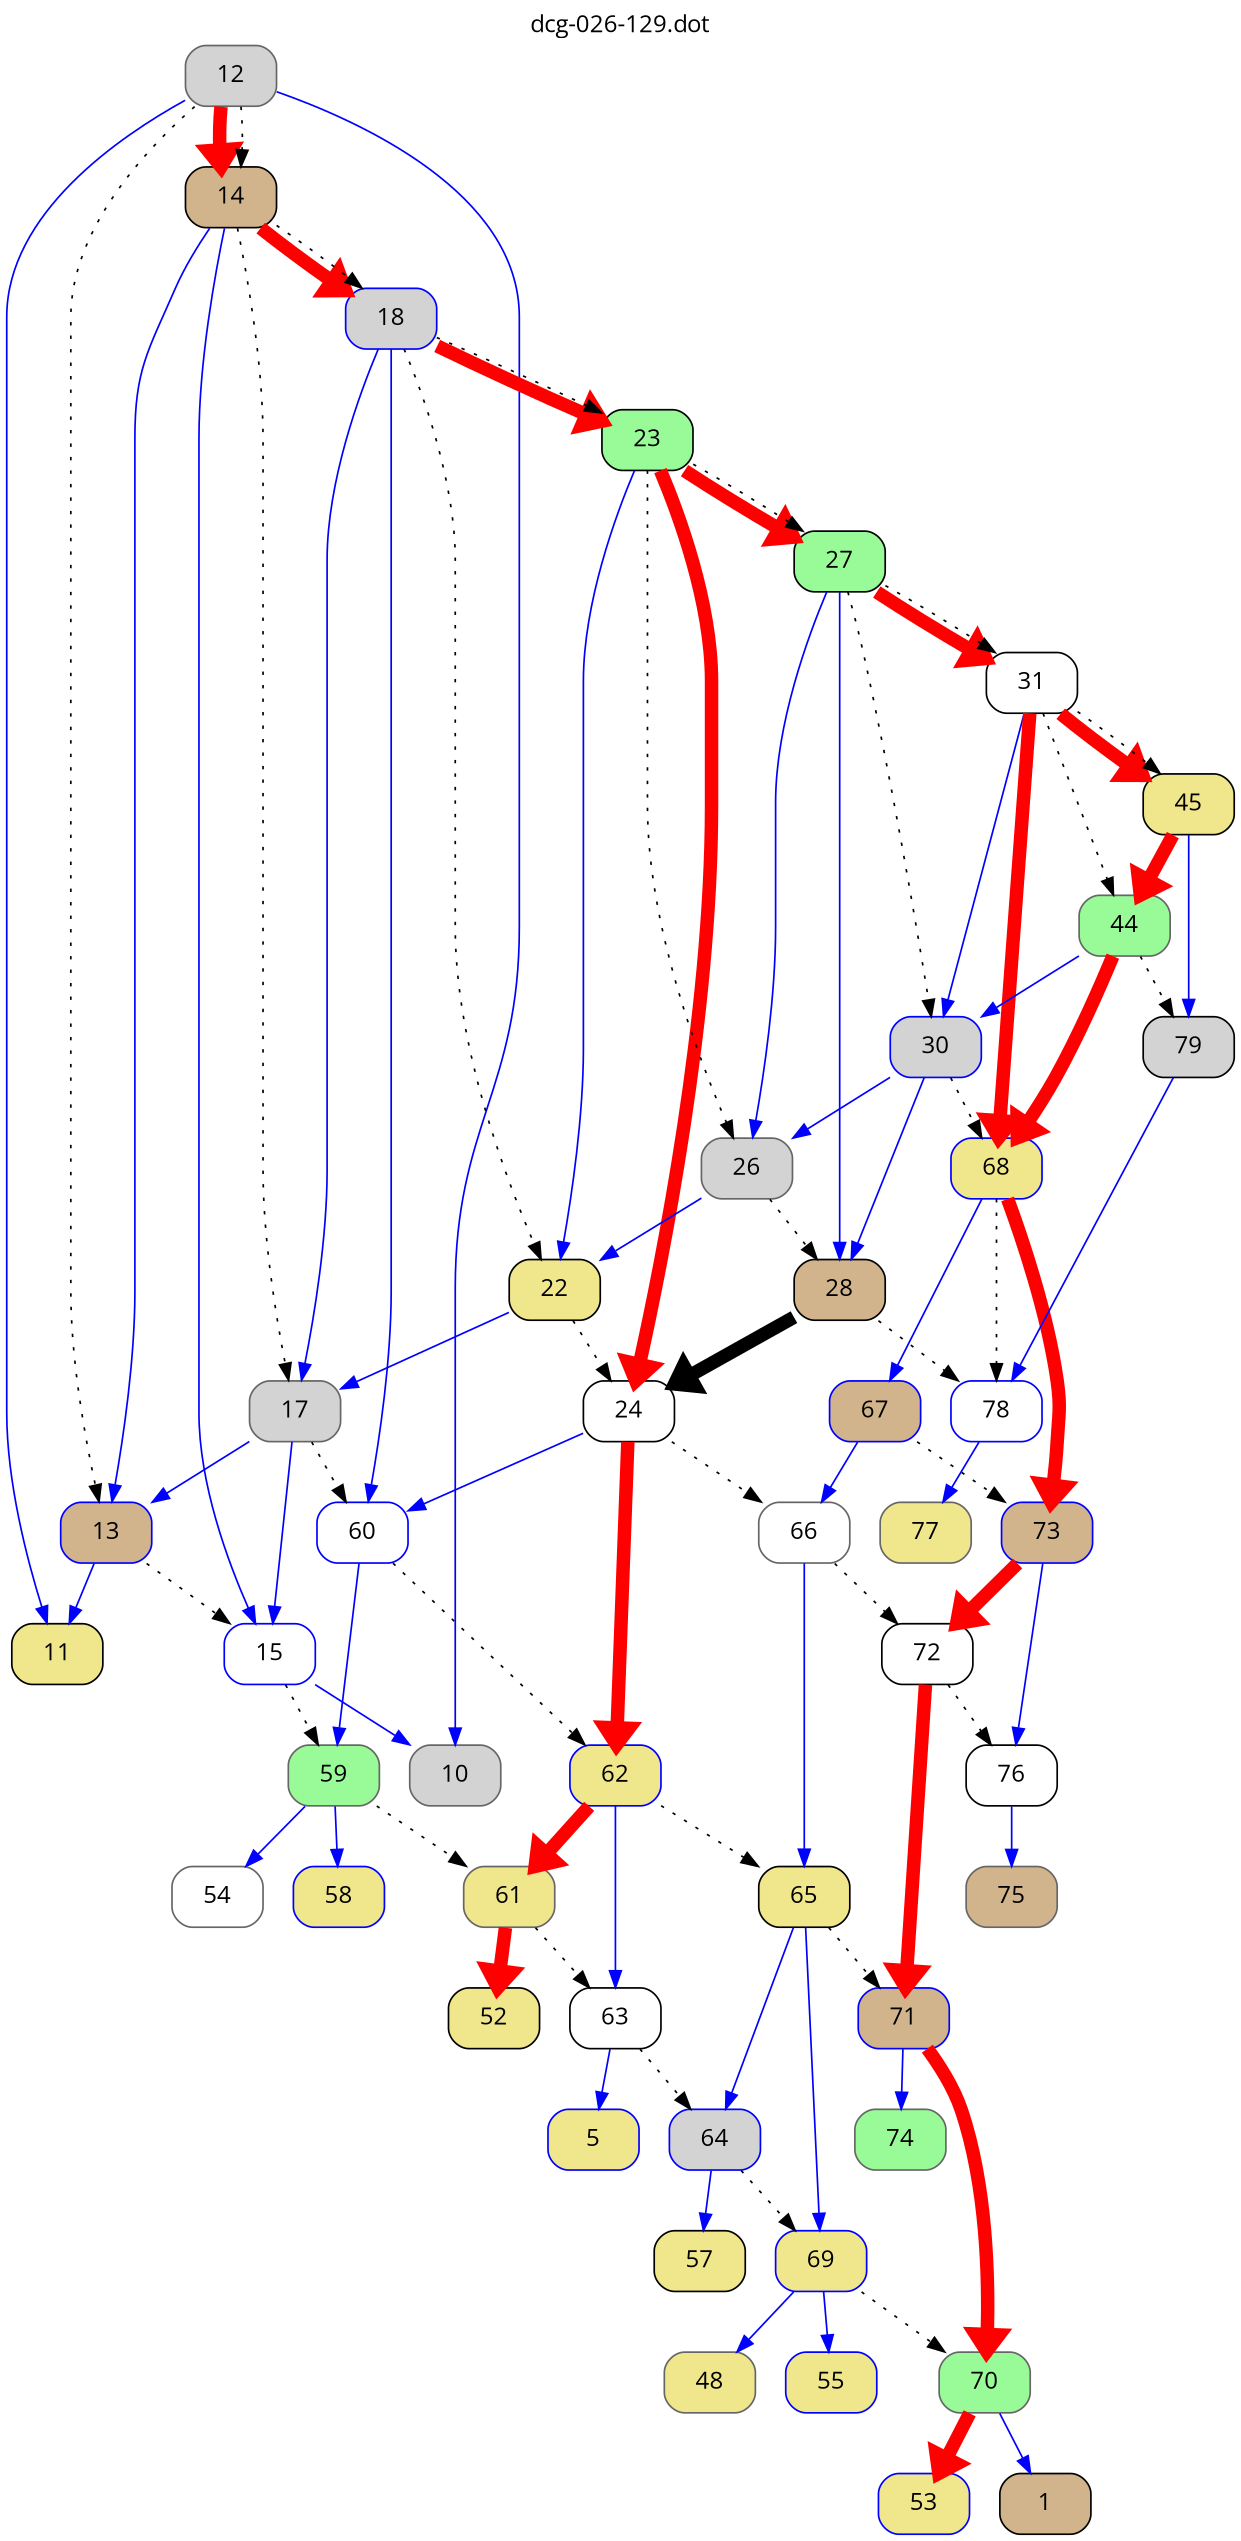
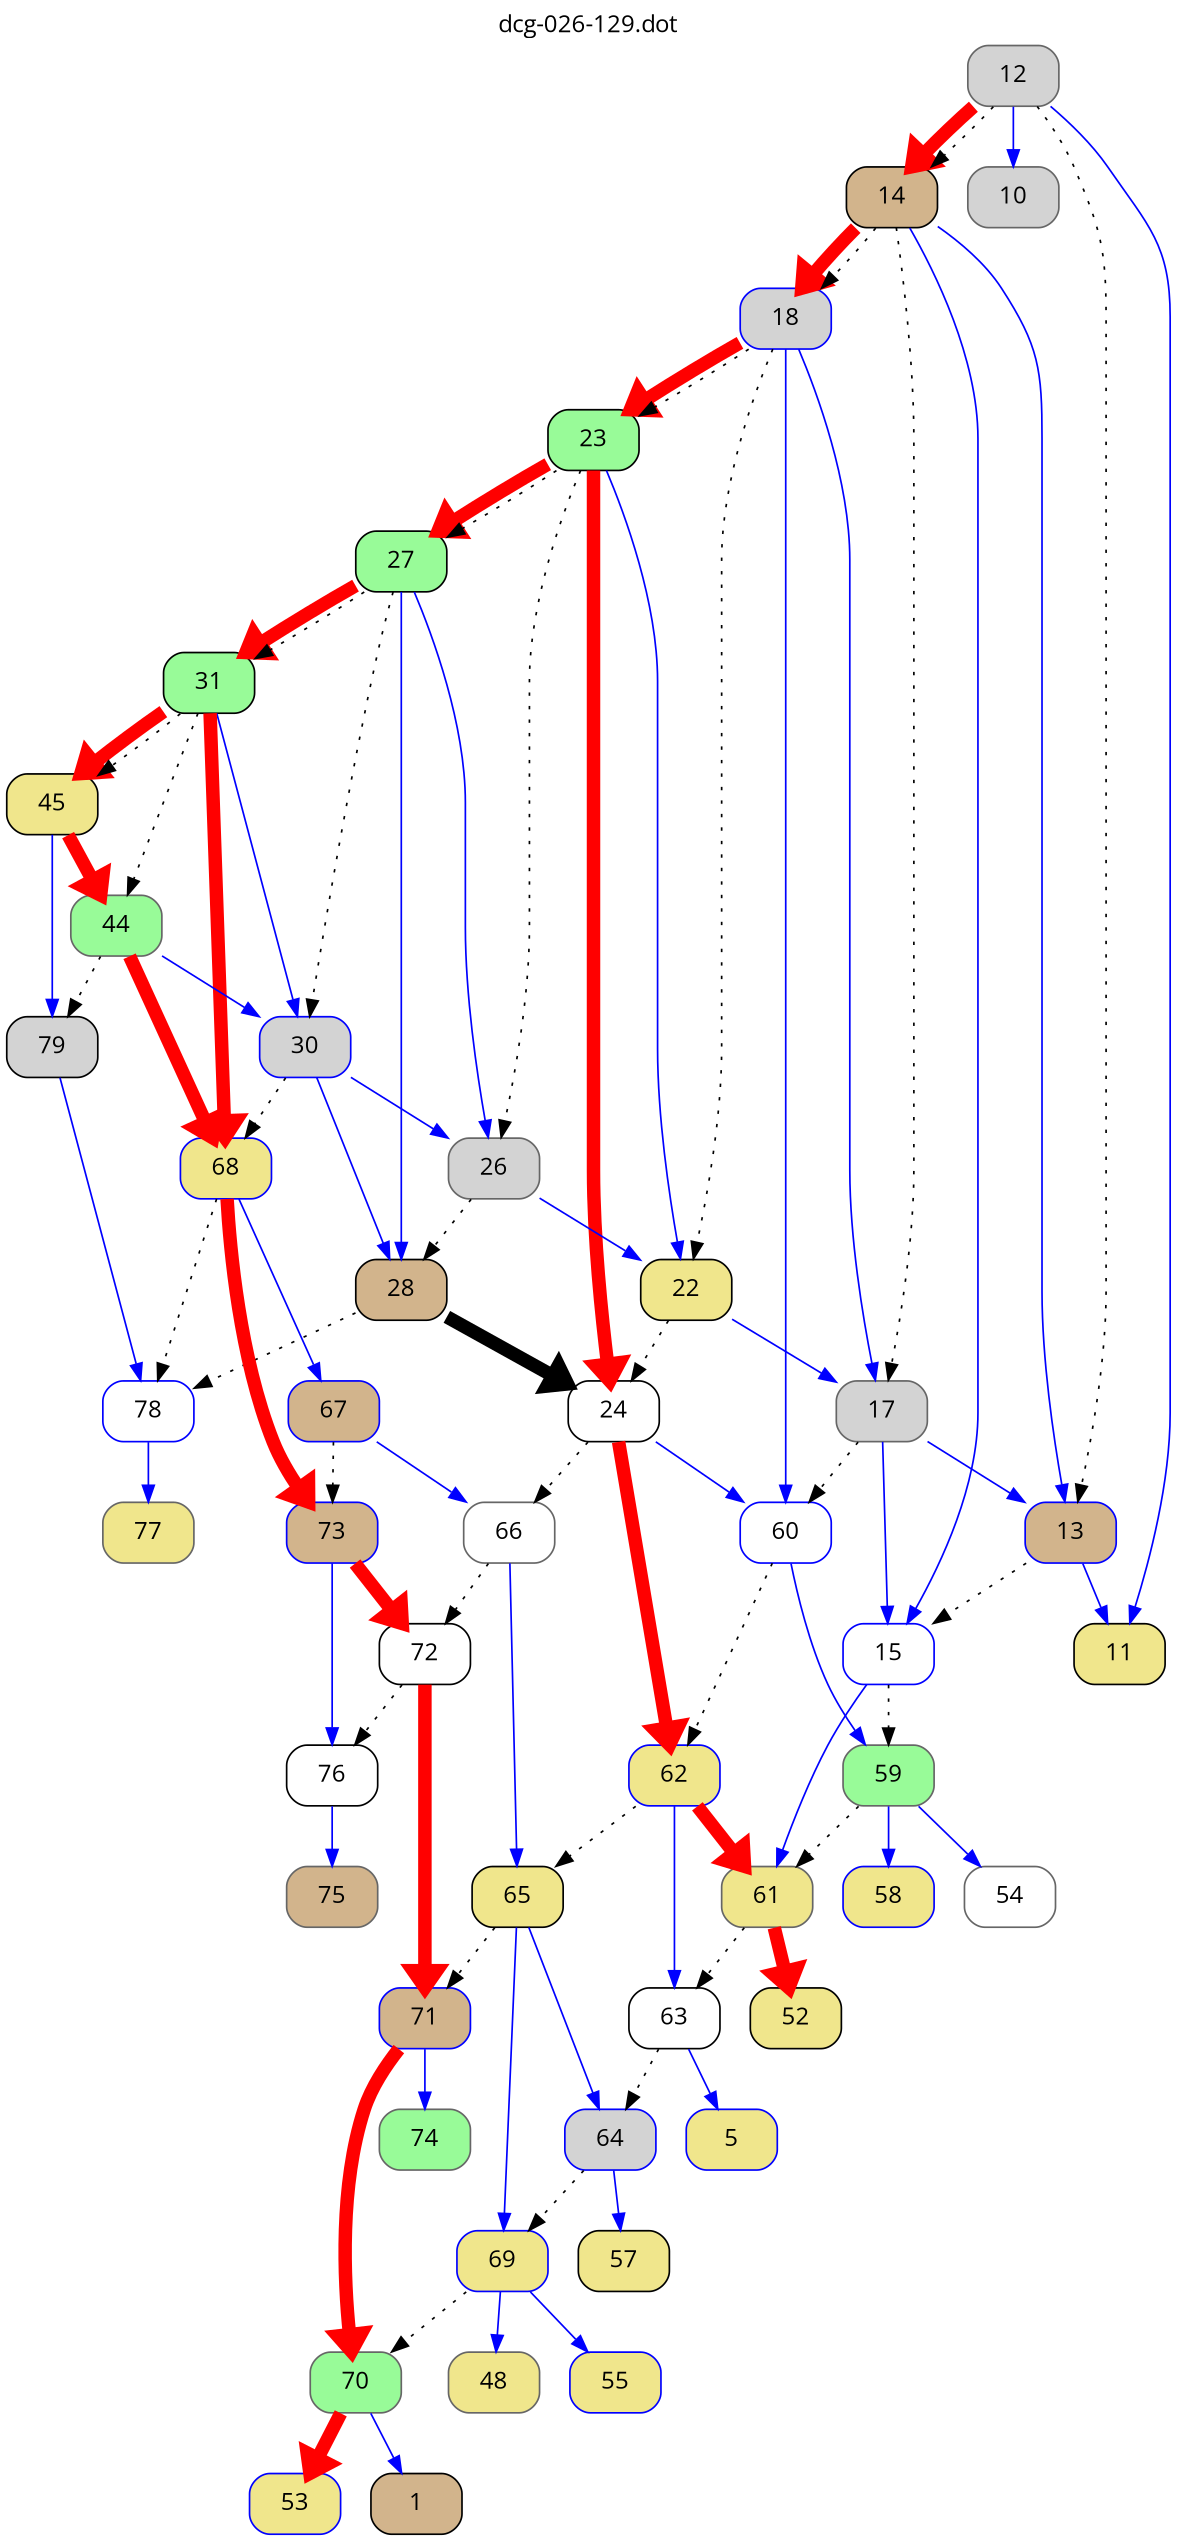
(1032, 683) -> (209, 683)
(355, 1710) -> (818, 1764)
